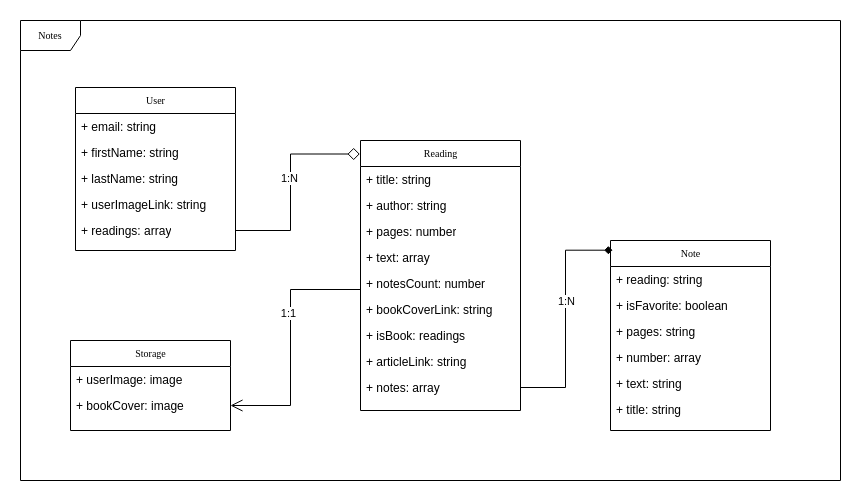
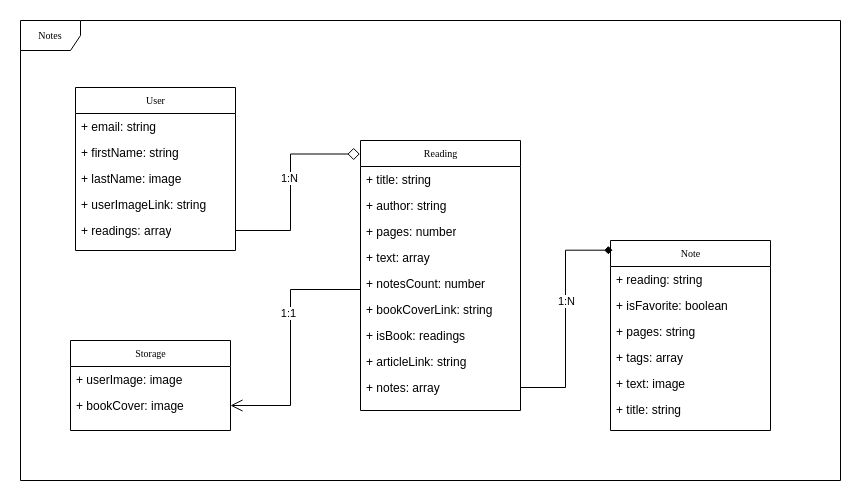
(134, 180) -> (131, 180)
(662, 359) -> (656, 359)
(657, 385) -> (654, 385)
